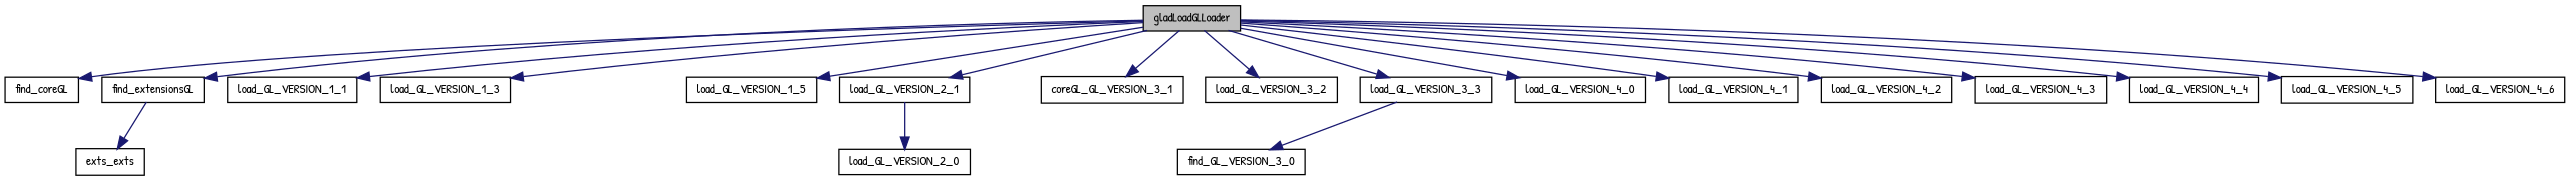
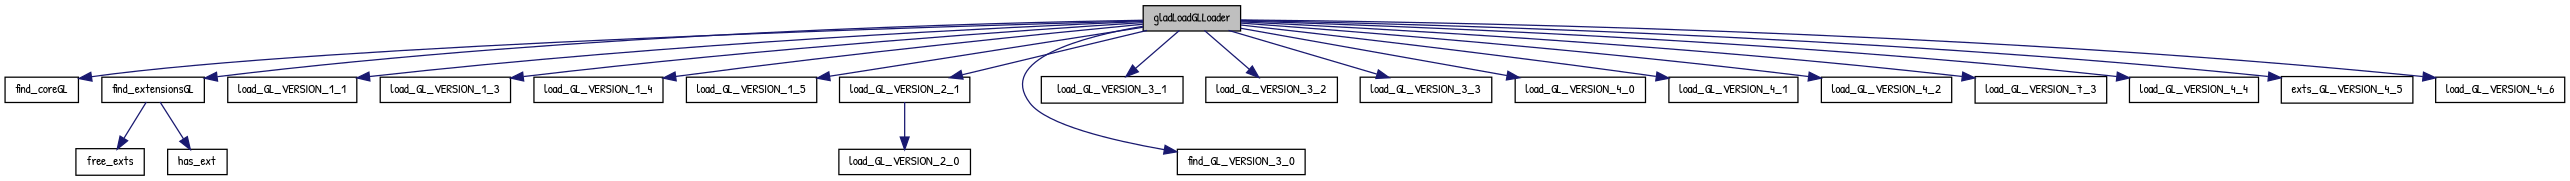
none -> (598, 90)
(1112, 90) -> (1112, 90)
(2041, 90) -> (2041, 90)
(2347, 90) -> (2347, 90)
(1340, 124) -> (1026, 96)
(110, 162) -> (110, 162)
none -> (197, 162)
